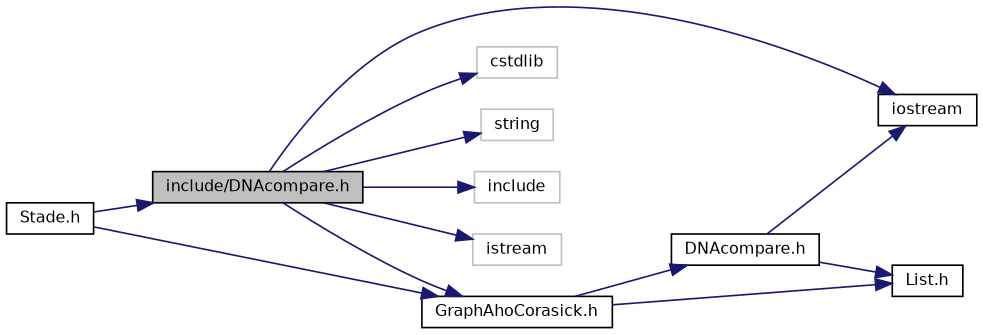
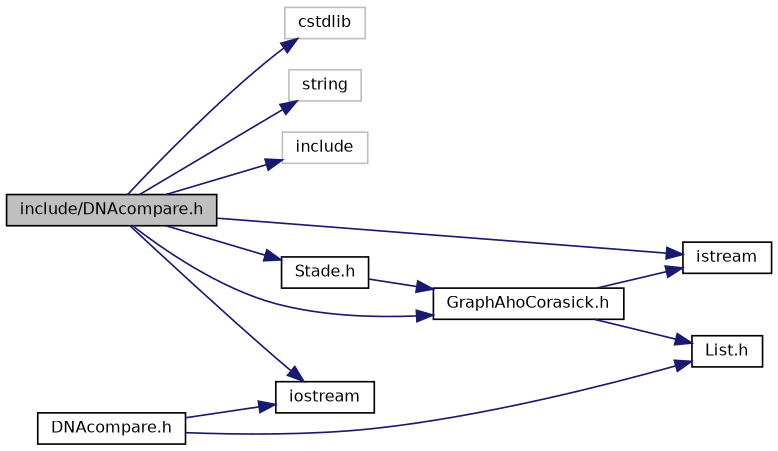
(115, 209) -> (216, 241)
(517, 250) -> (727, 258)
(623, 283) -> (632, 280)
